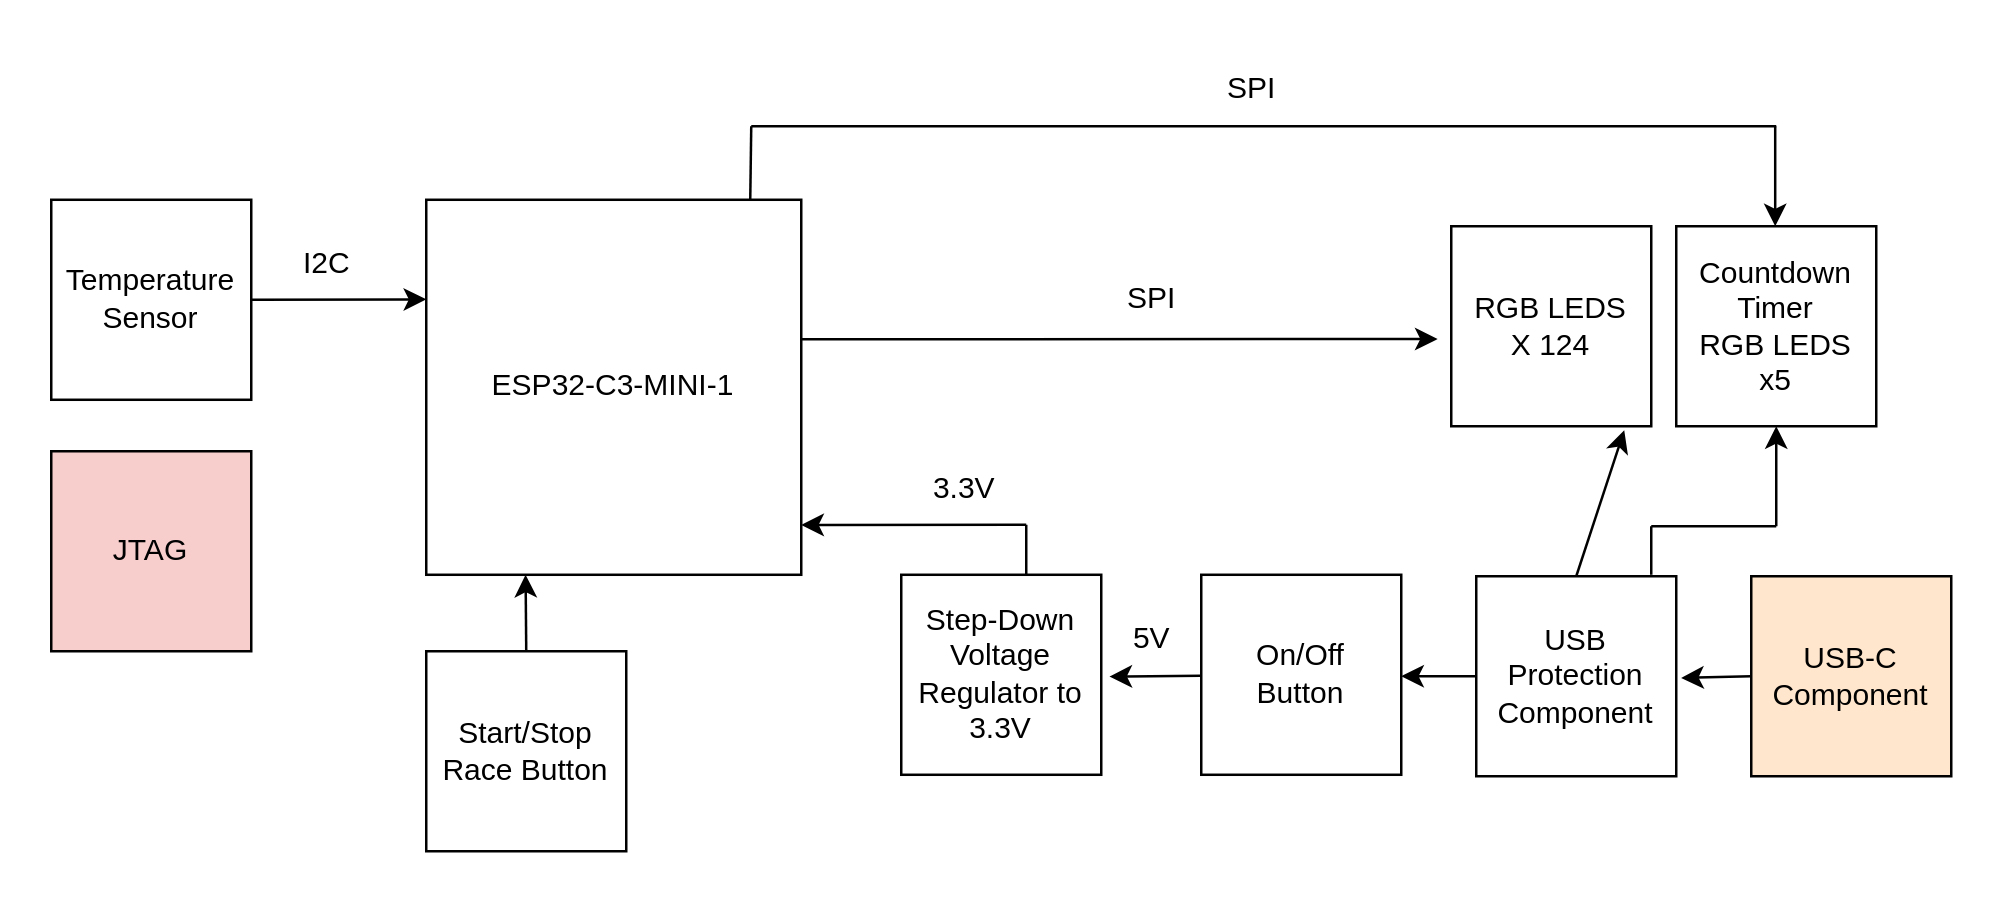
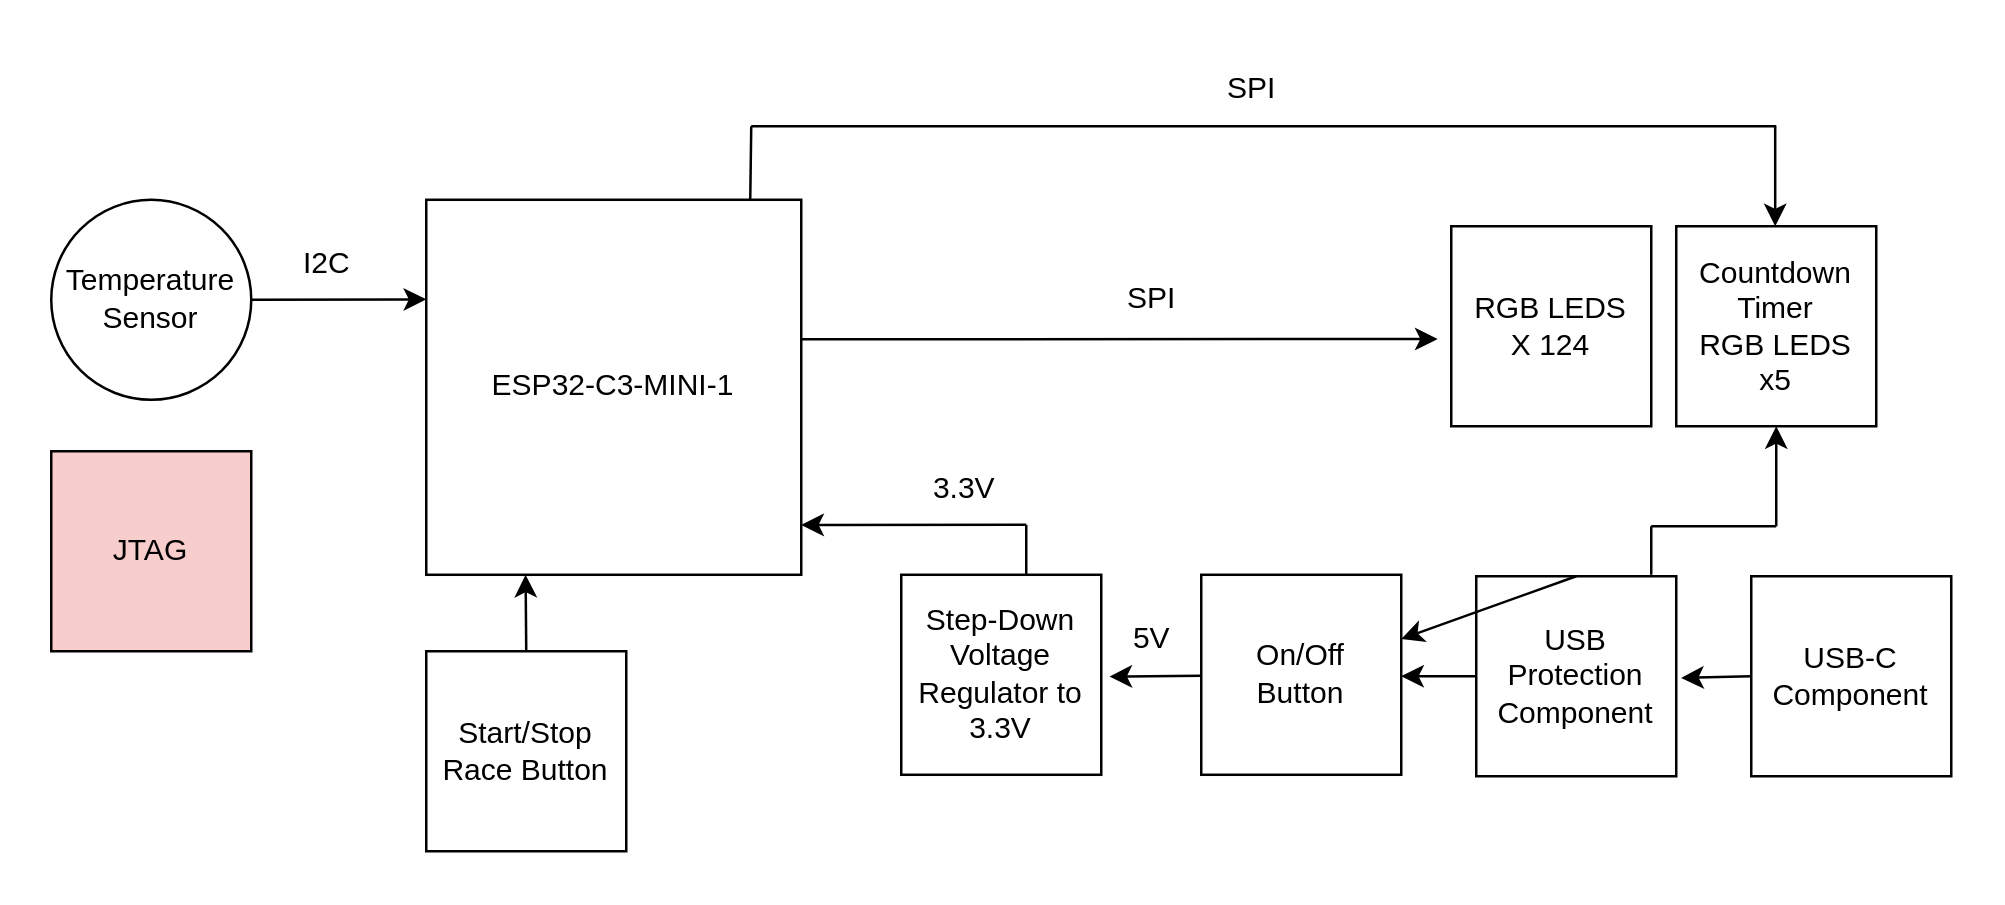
(151, 300) -> (151, 300)
(1598, 511) -> (1497, 605)
(1851, 676) -> (1851, 676)
